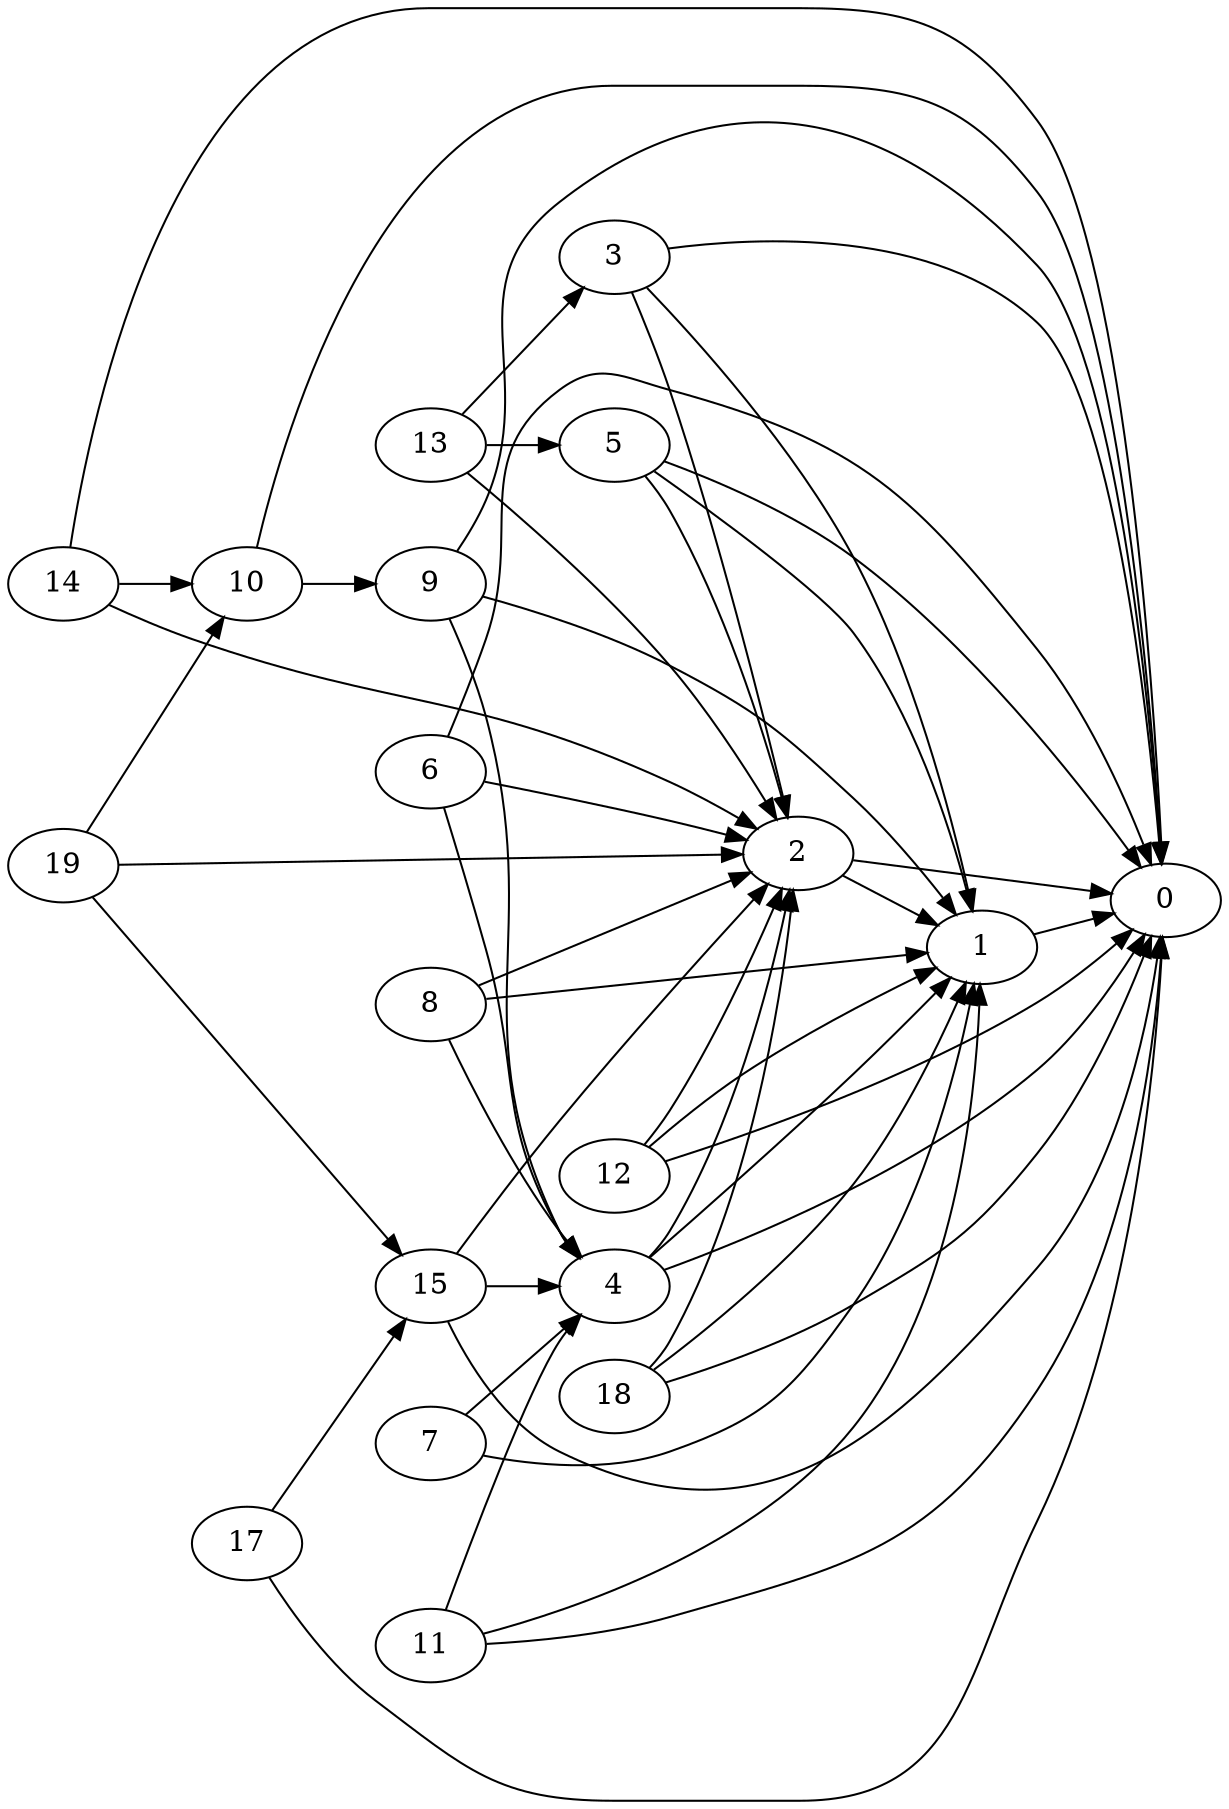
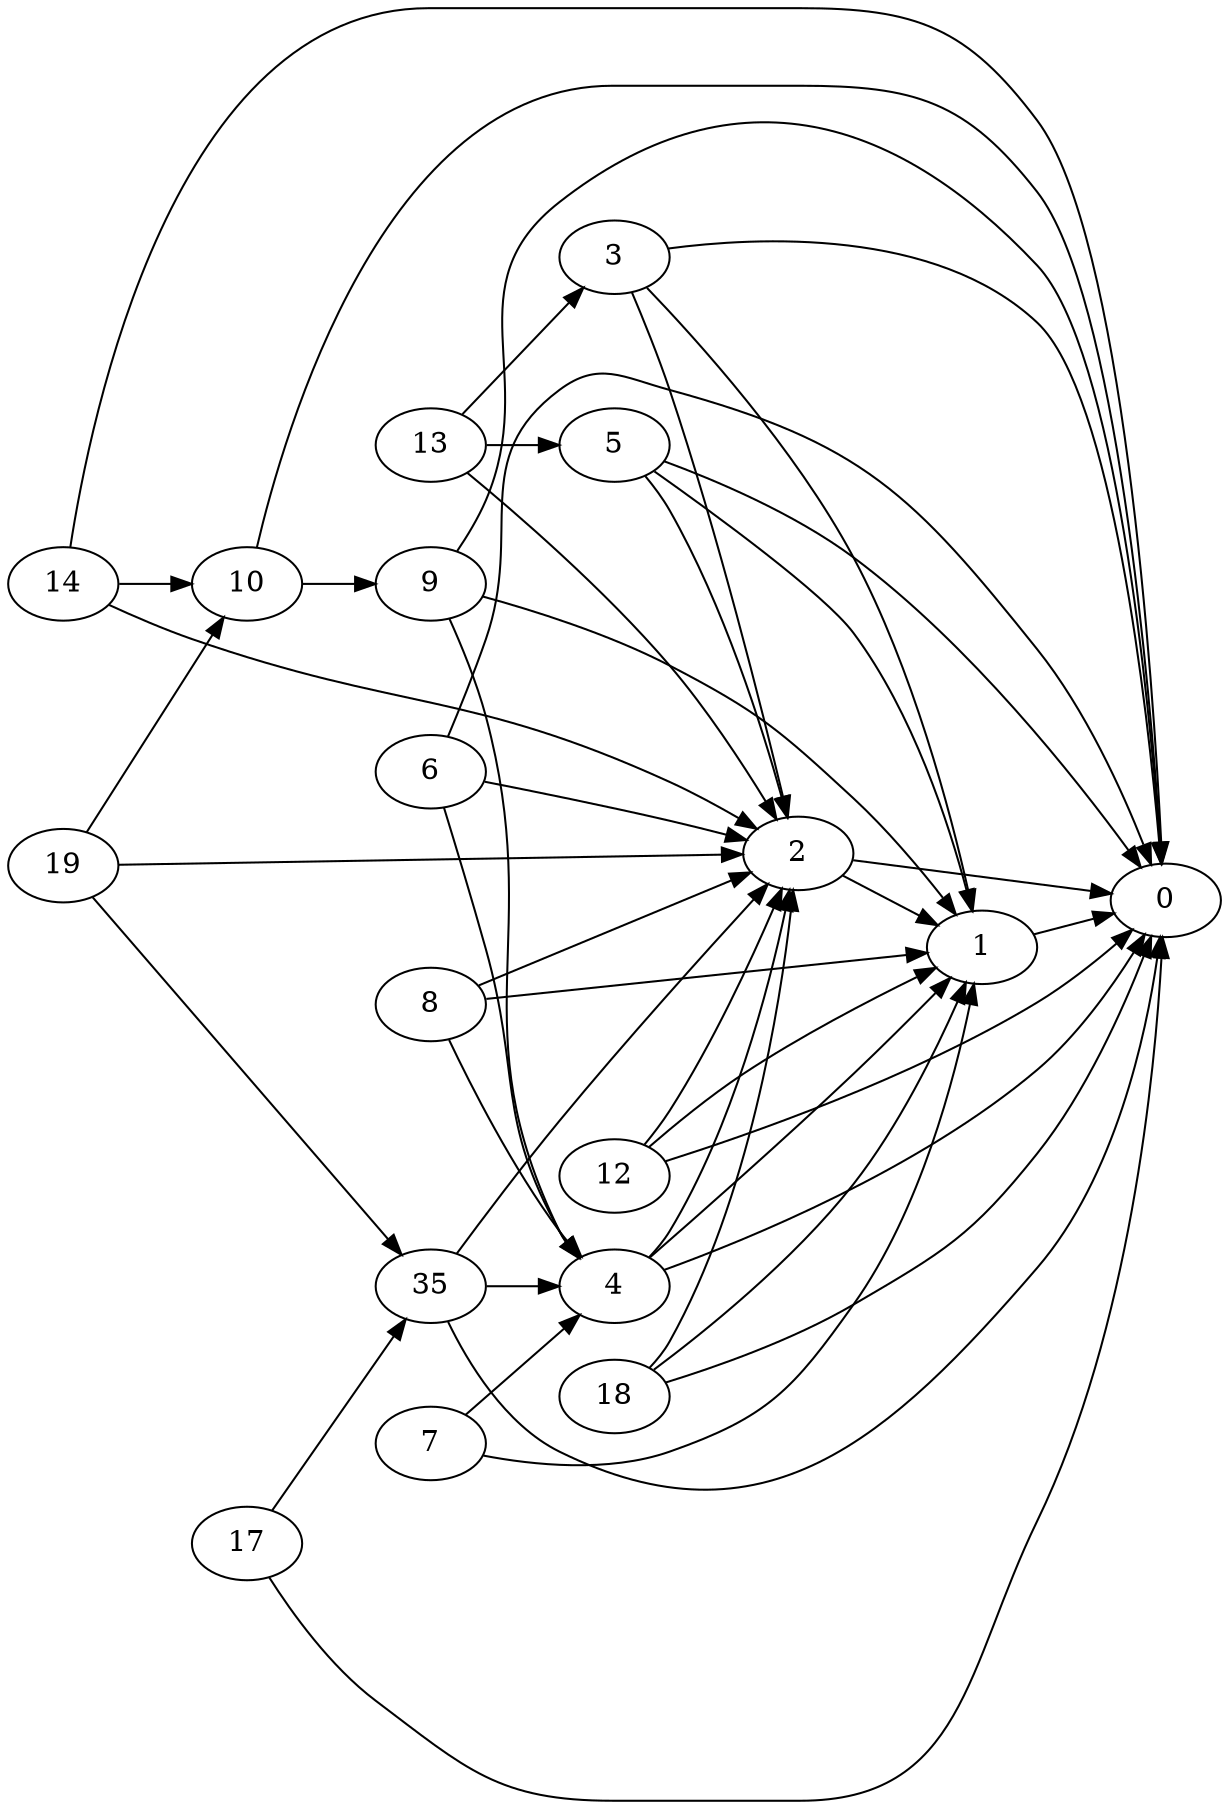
(431, 1286) -> (431, 1286)
(431, 1646) -> none
